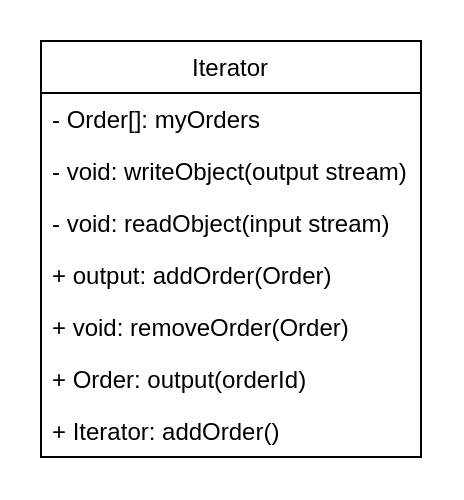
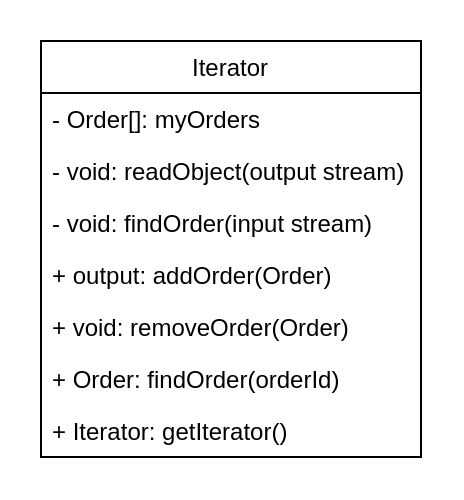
(262, 172) -> (258, 172)
(248, 224) -> (238, 224)
(204, 380) -> (221, 380)
(190, 432) -> (211, 432)
